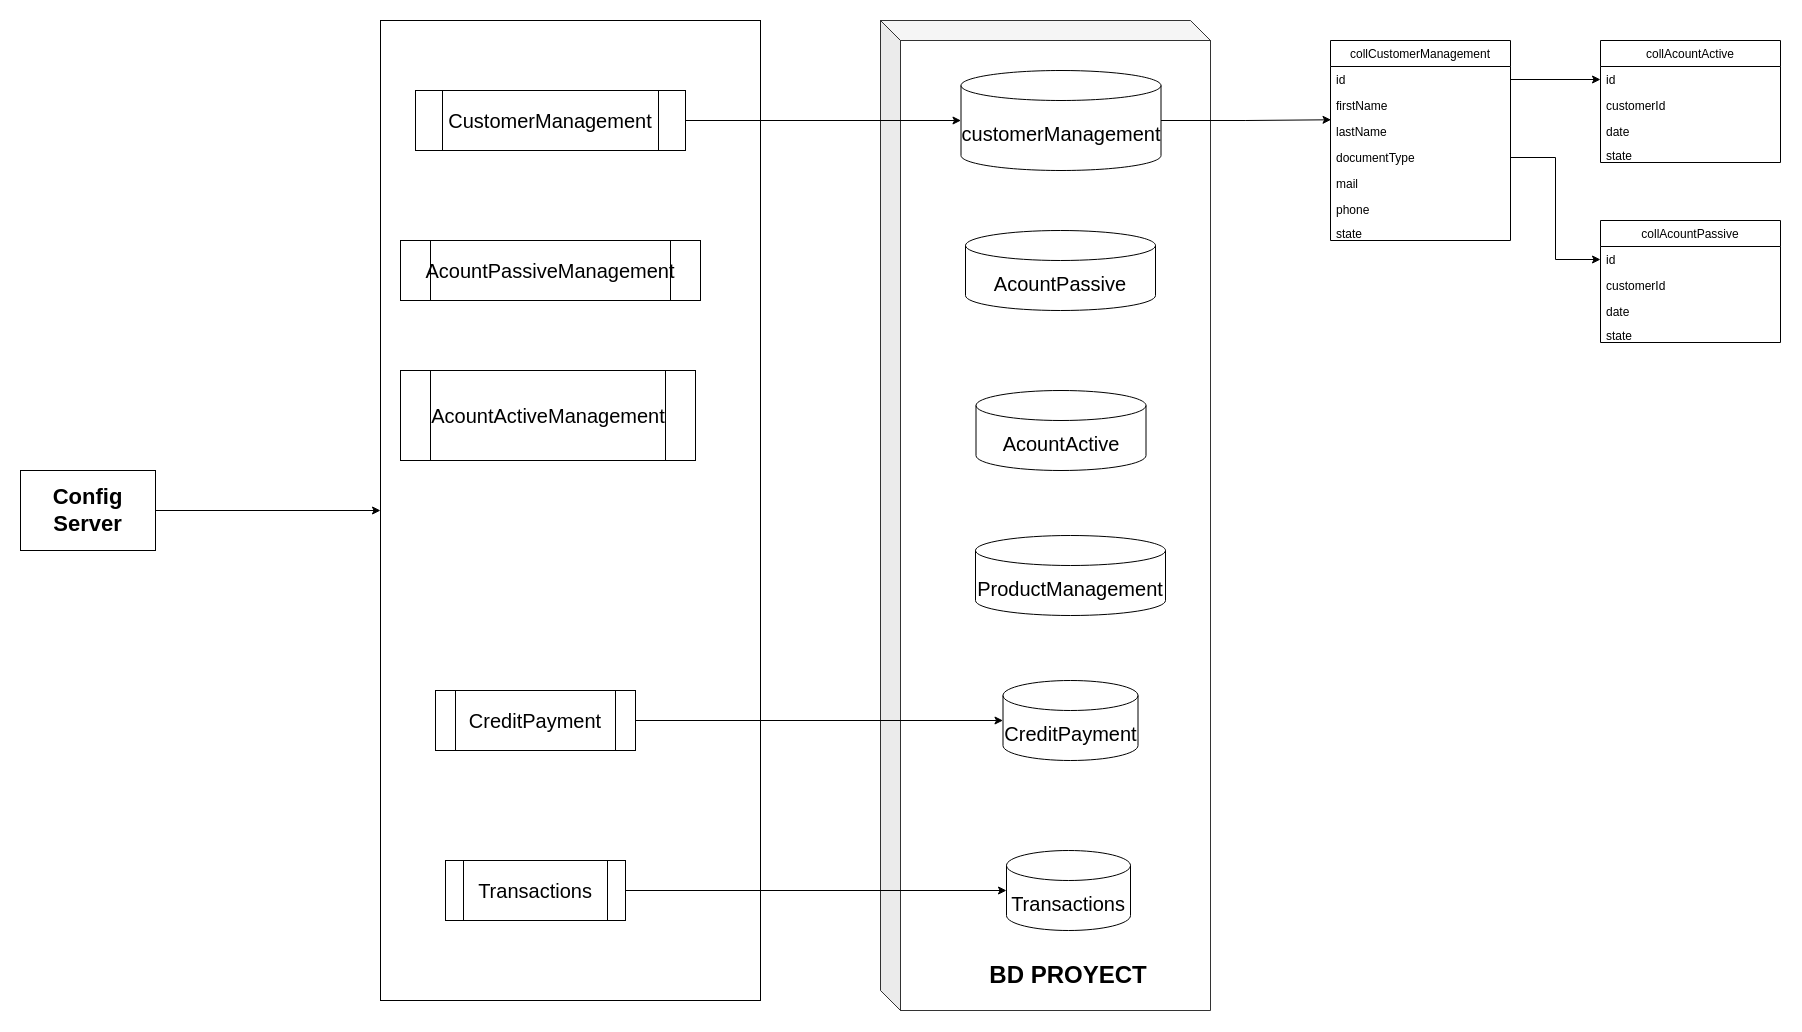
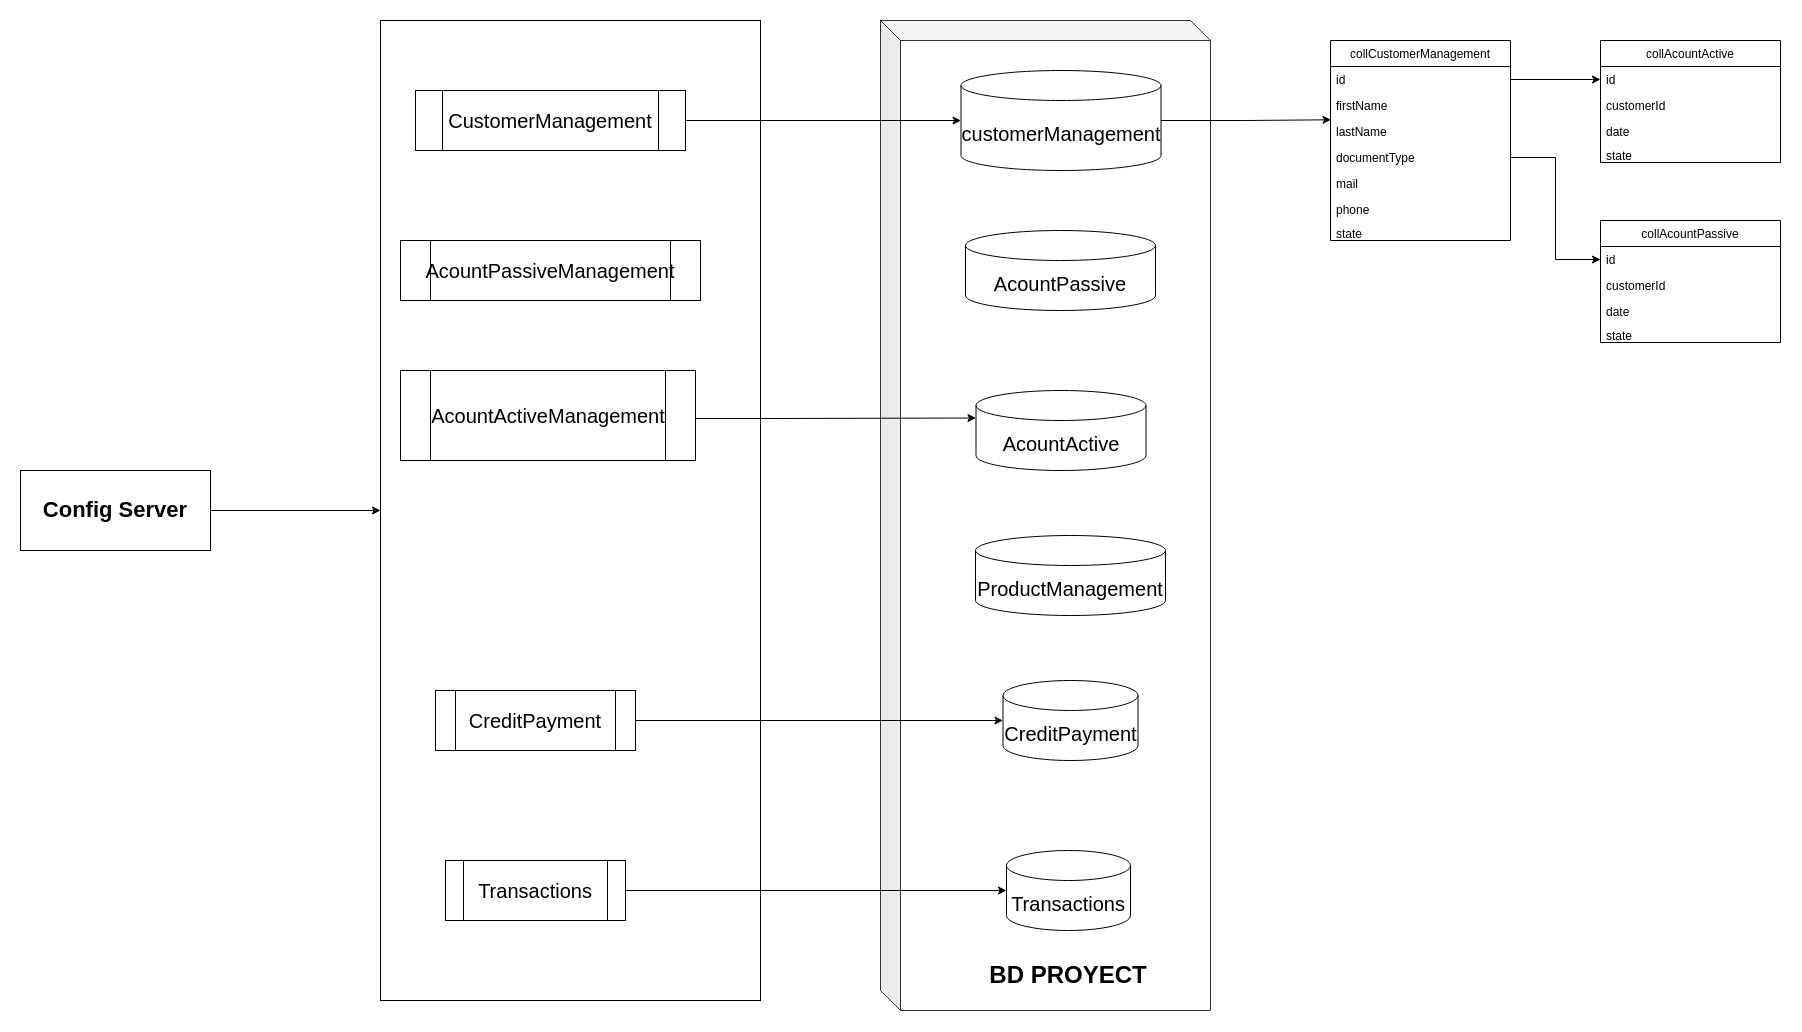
none -> (833, 418)
(88, 511) -> (116, 511)
